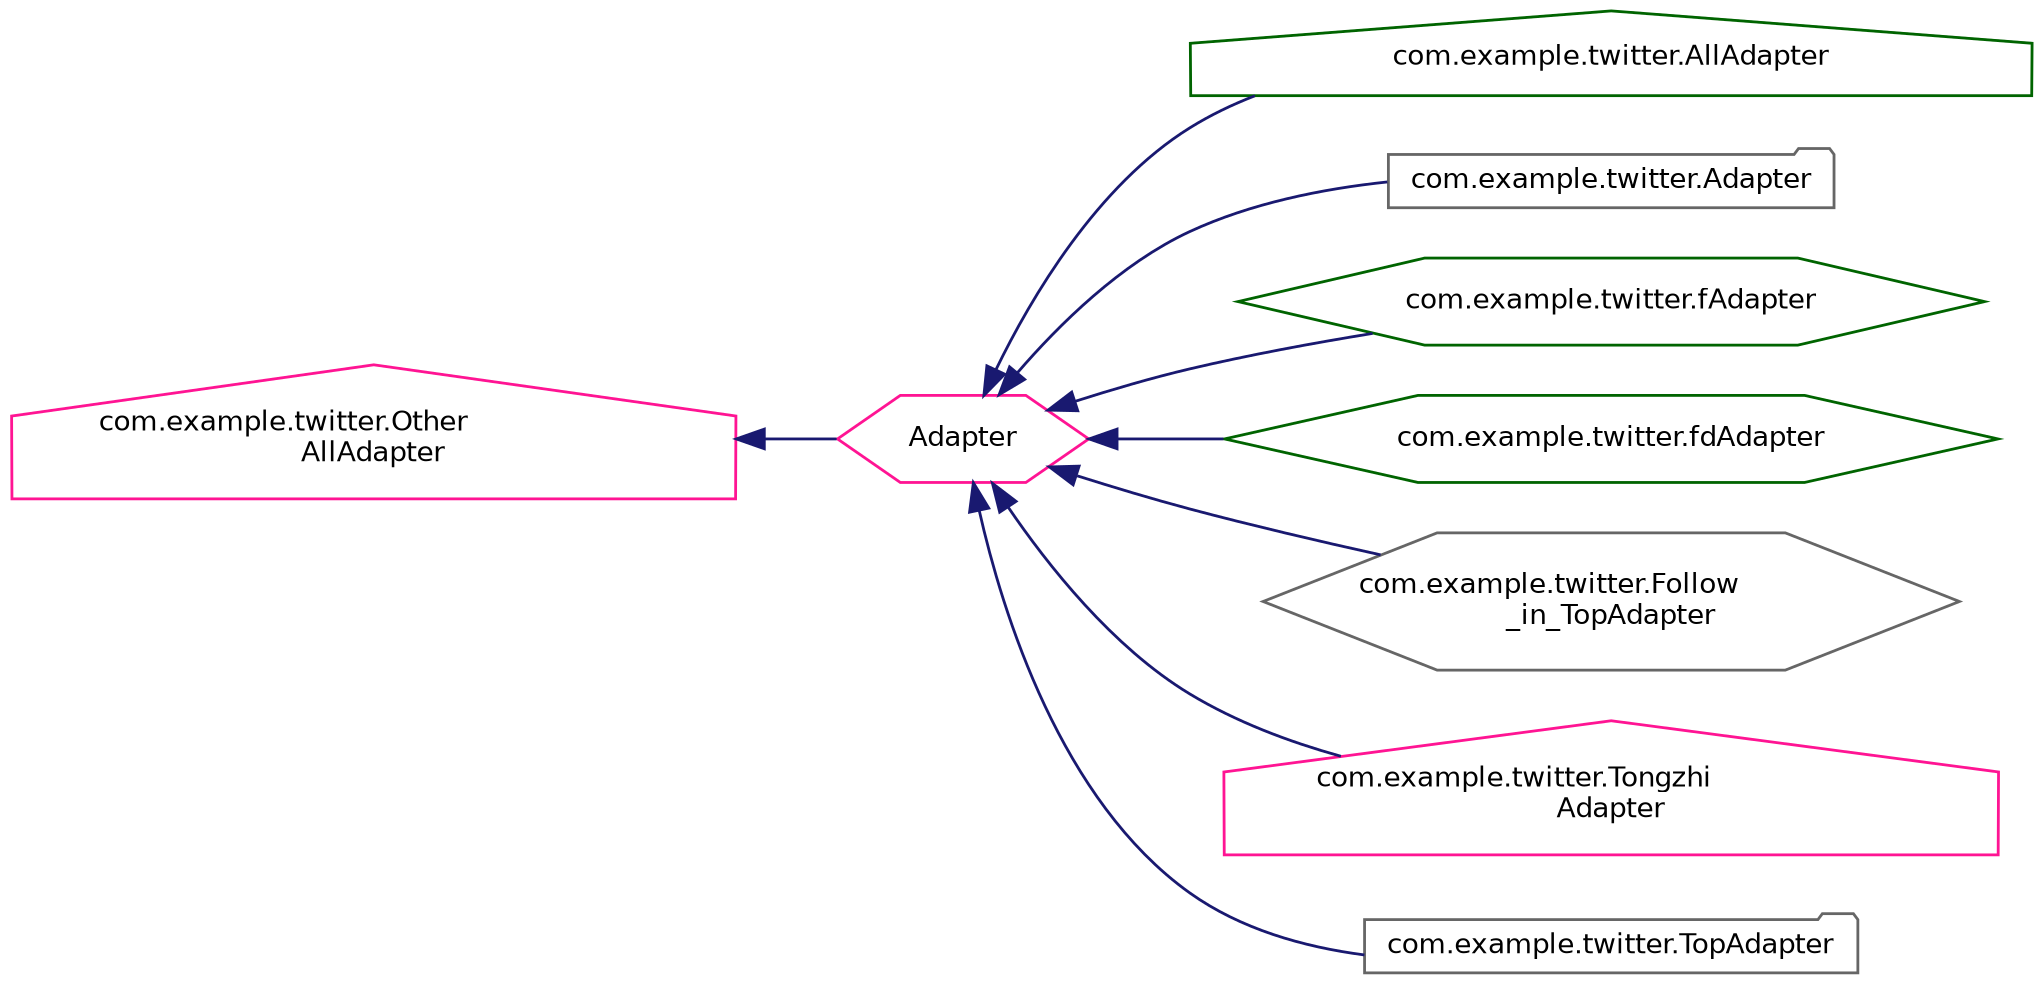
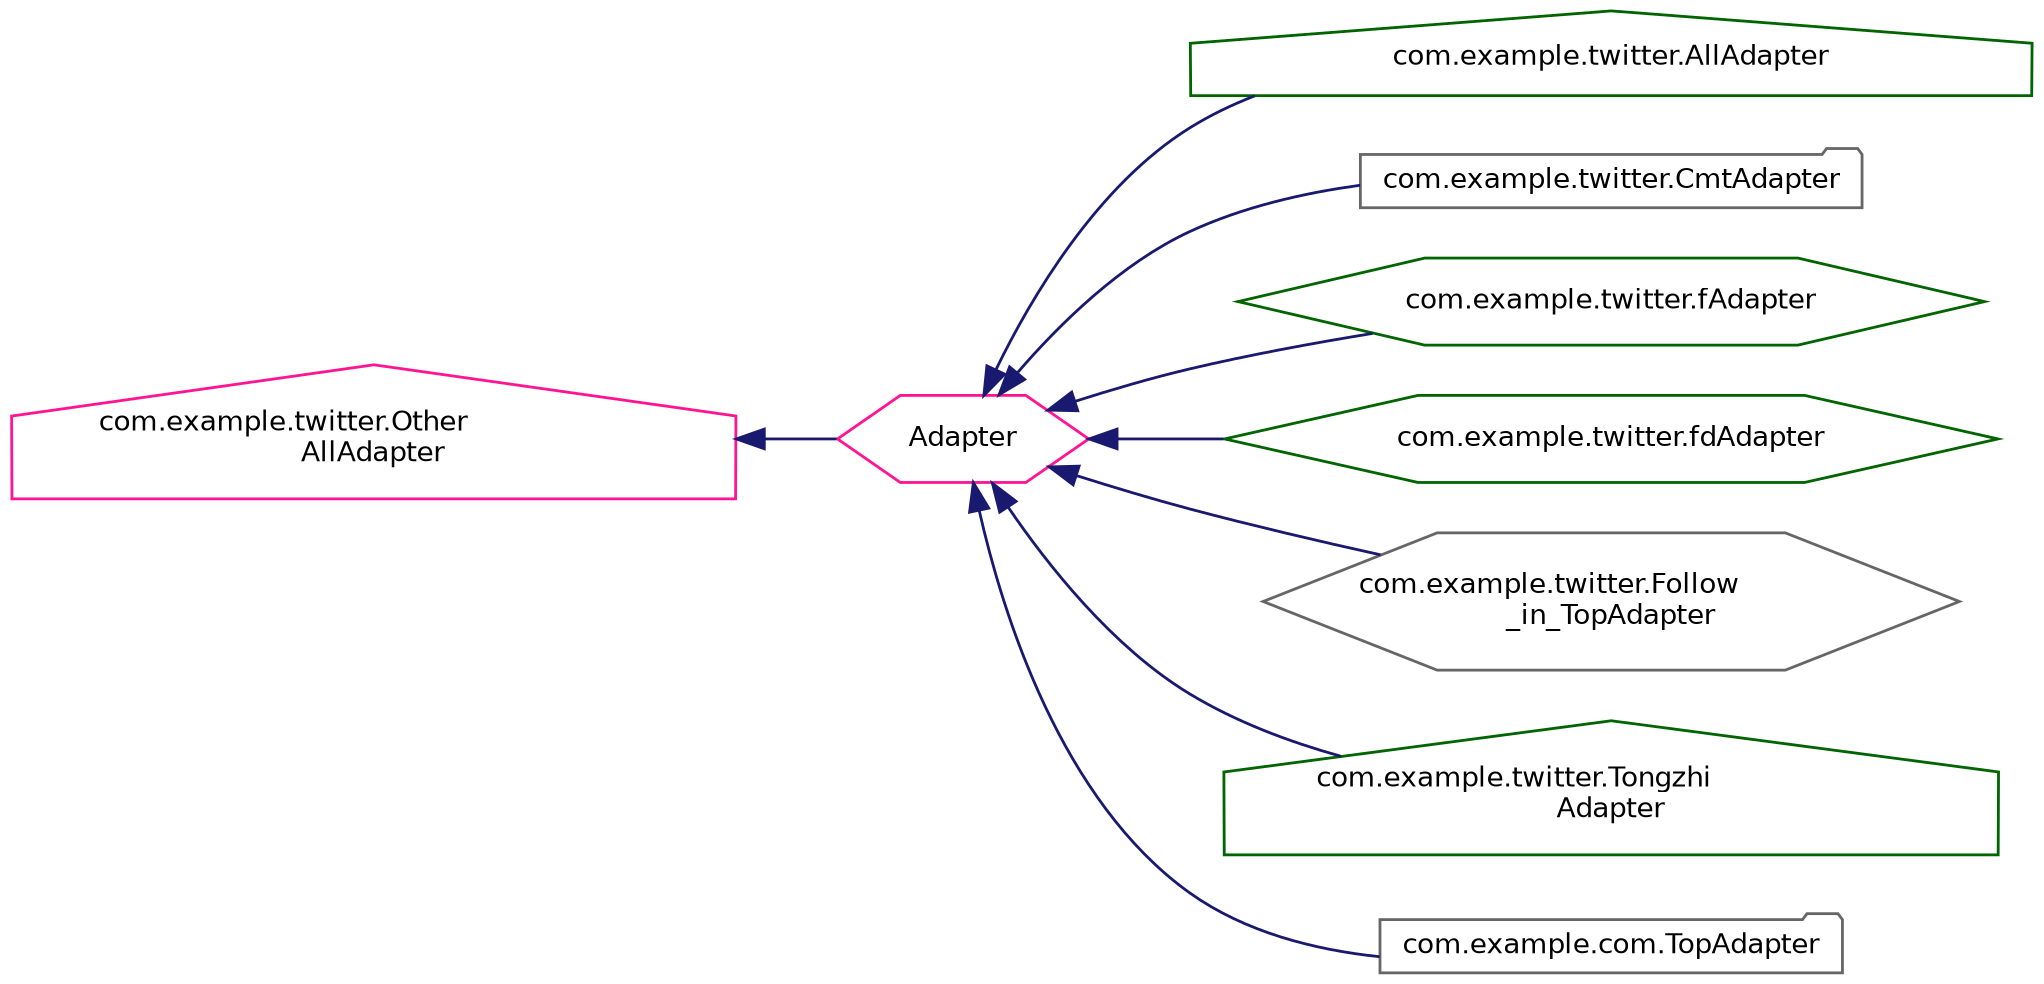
(1611, 181) -> (1611, 181)
(1611, 795) -> (1611, 795)
(1611, 946) -> (1611, 946)
